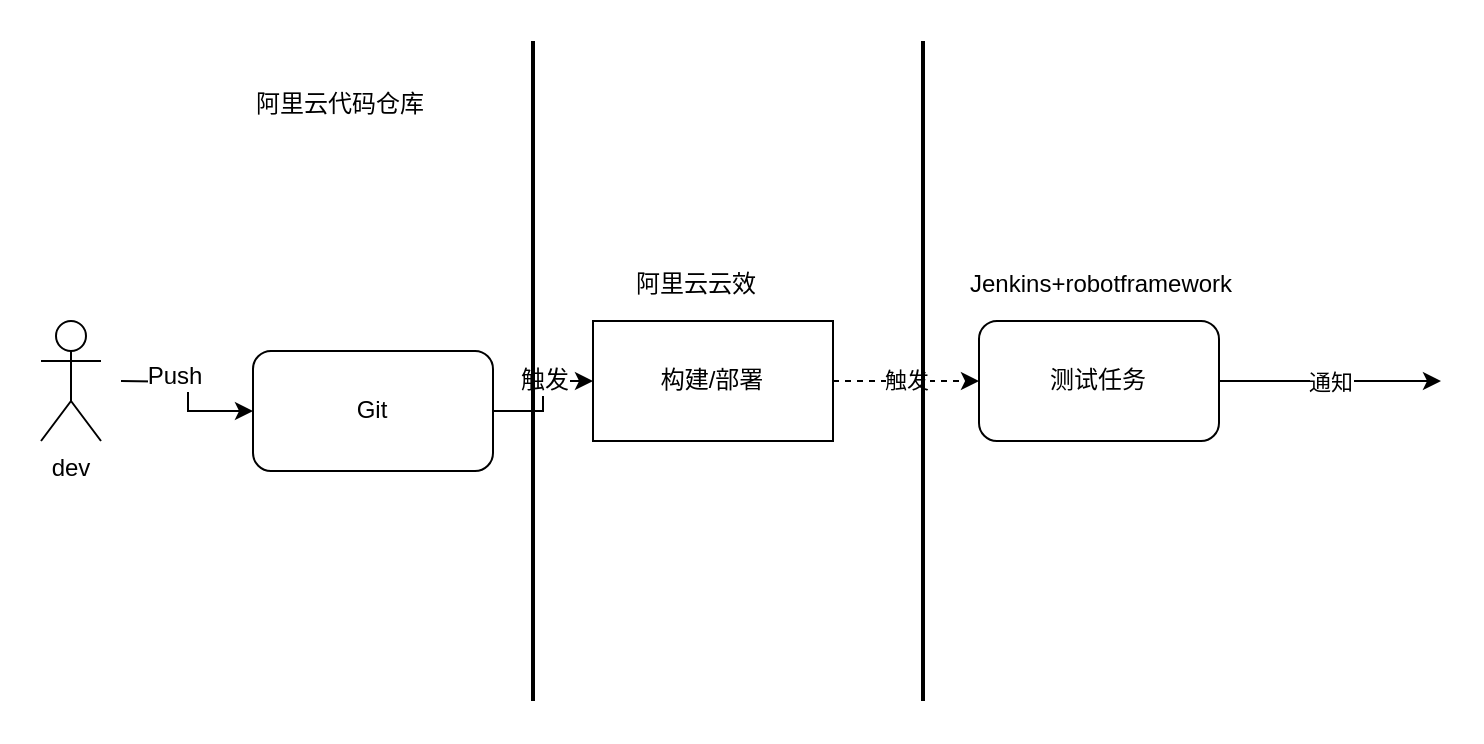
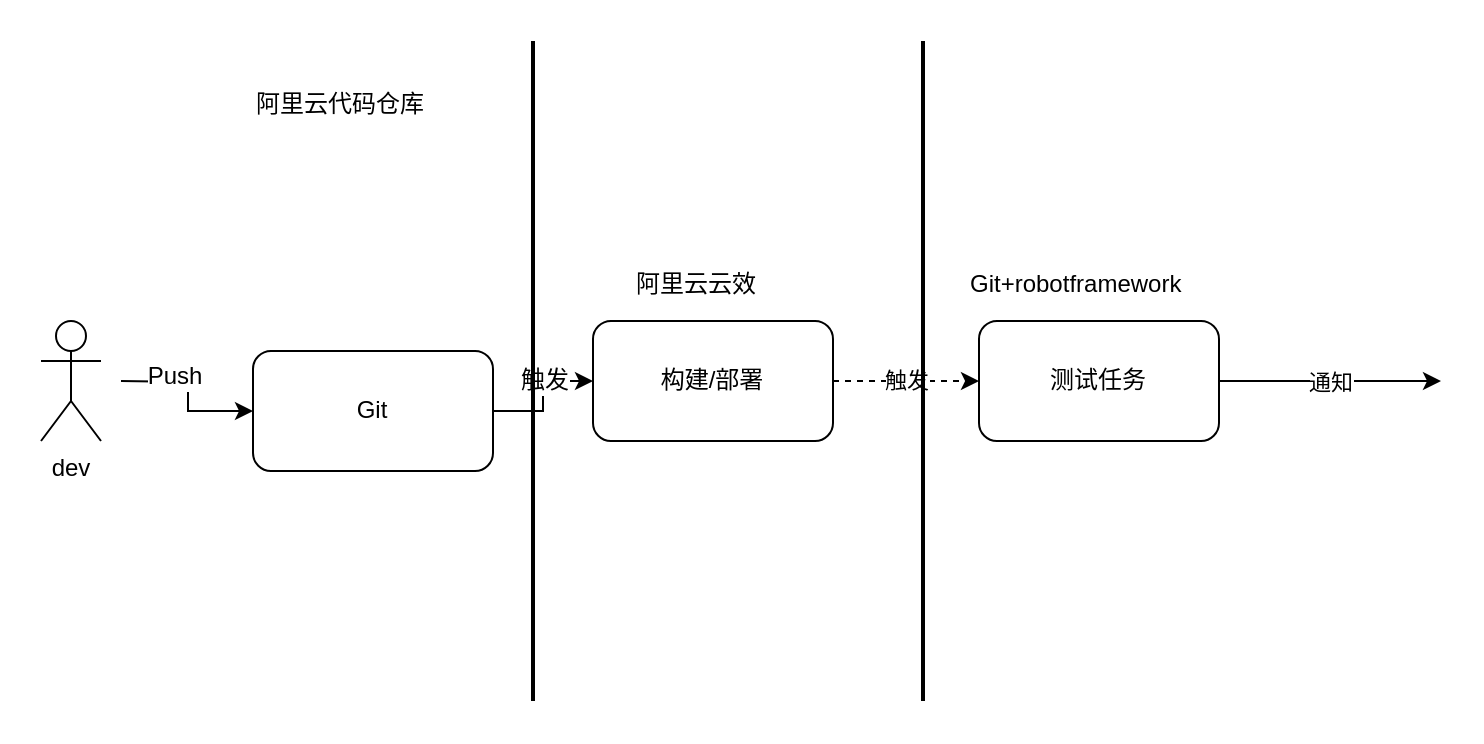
(1116, 285) -> (1089, 285)
(713, 381) -> (713, 381)
